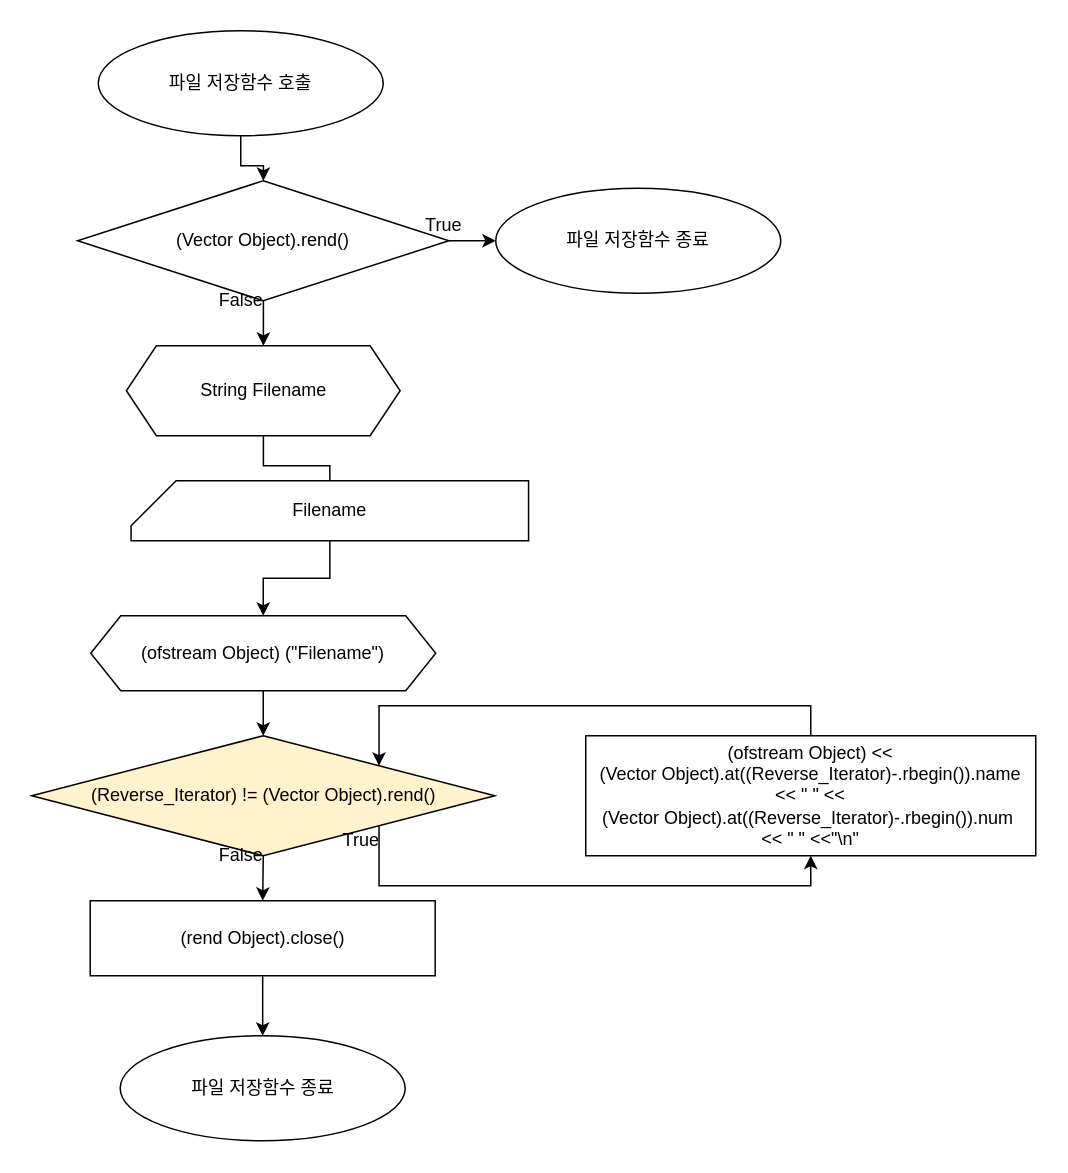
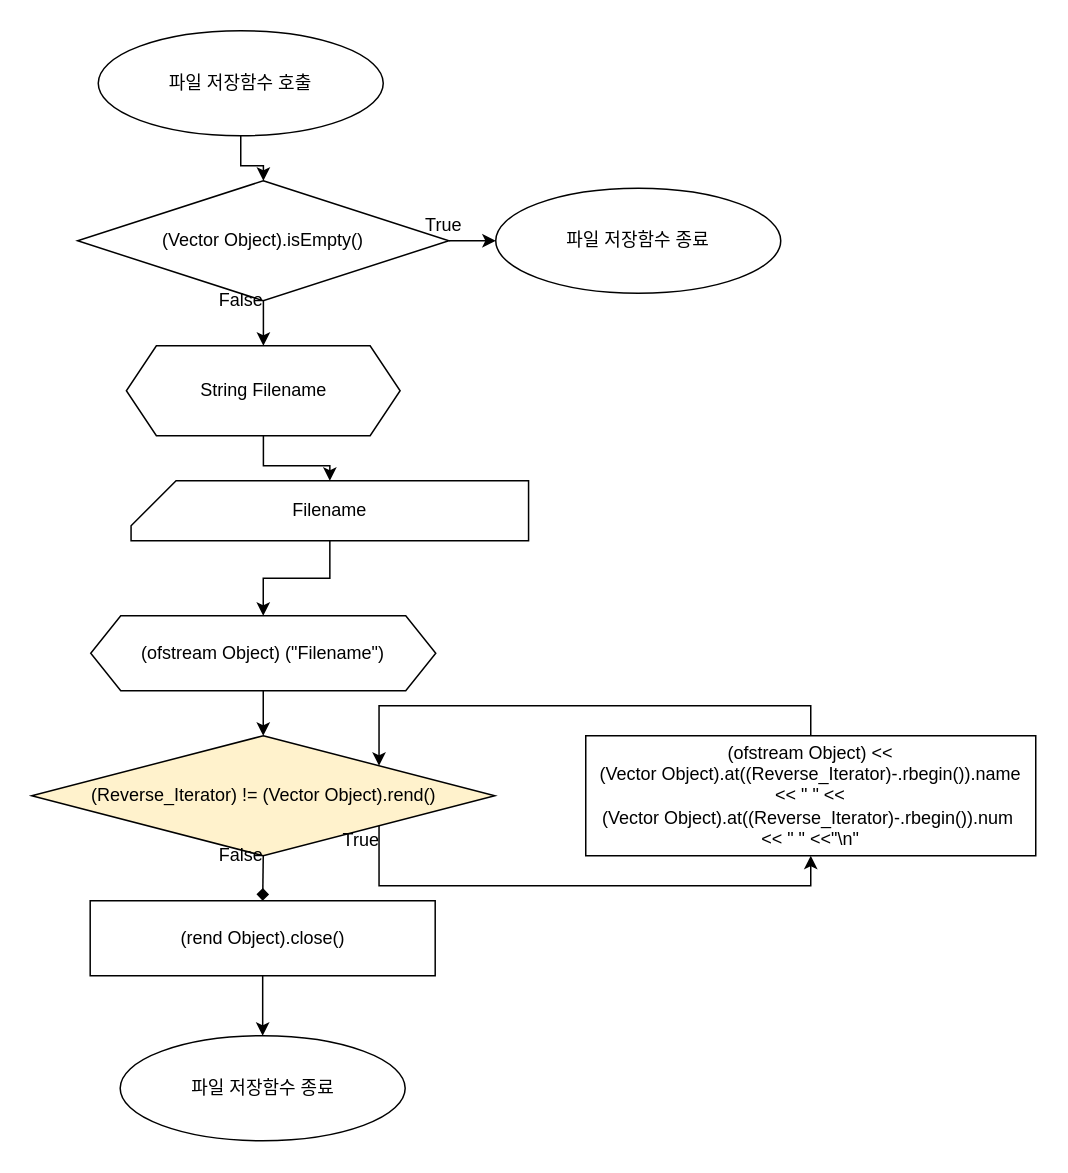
(263, 241) -> (263, 241)
(330, 468) -> (327, 466)
(263, 889) -> (263, 888)
